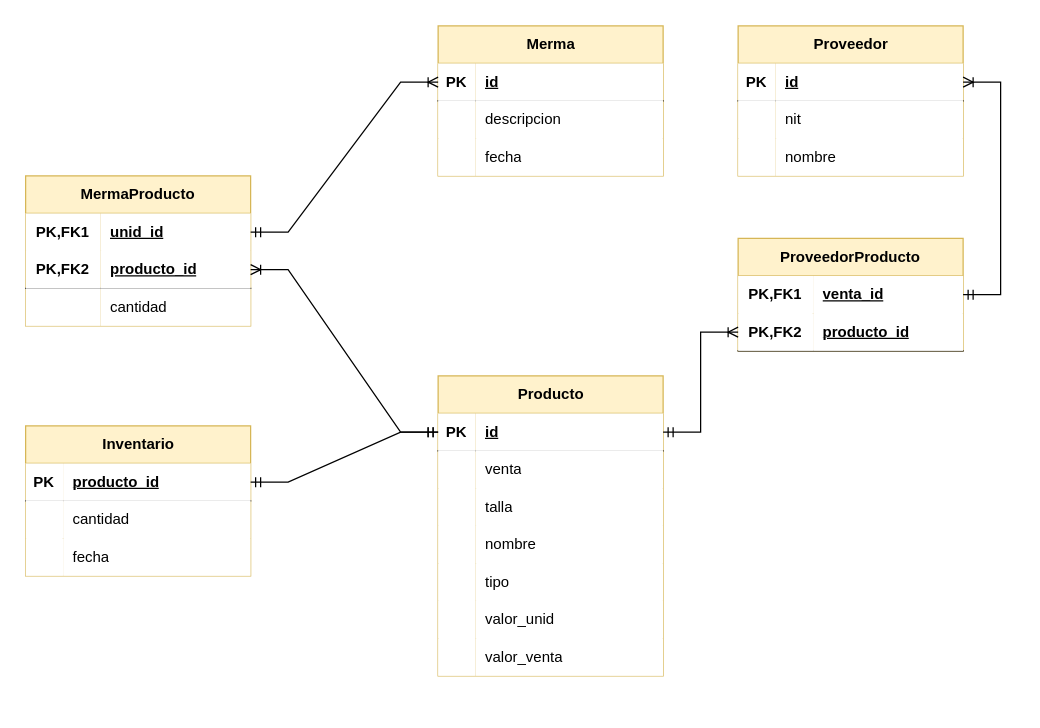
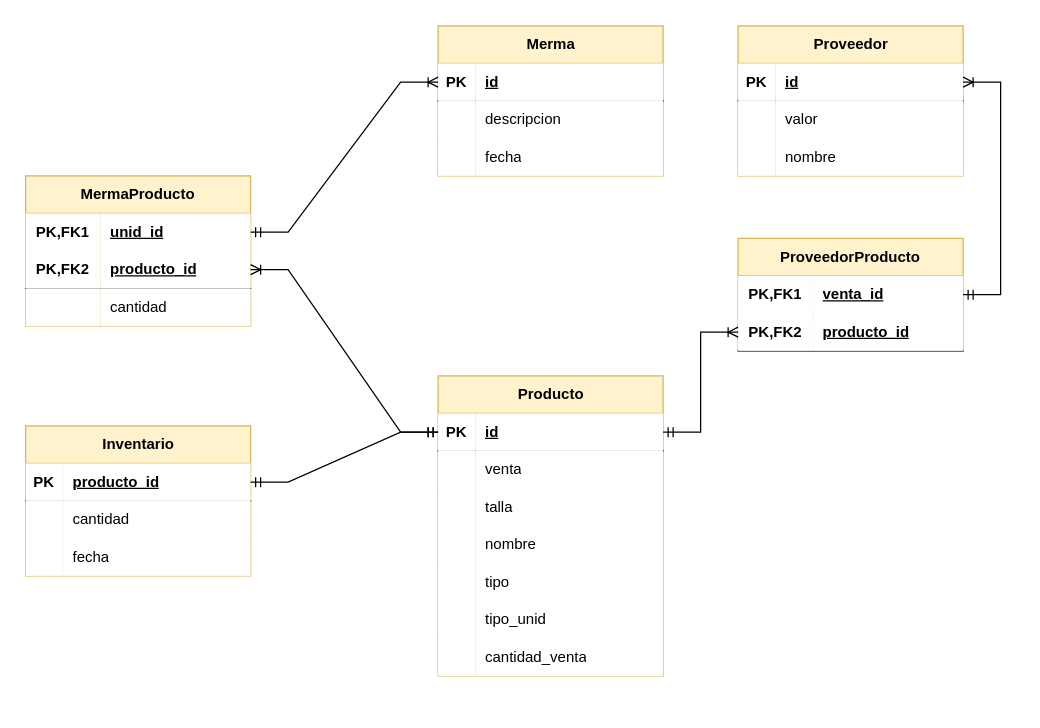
(796, 119) -> (805, 119)
(524, 619) -> (520, 619)
(530, 657) -> (542, 657)
